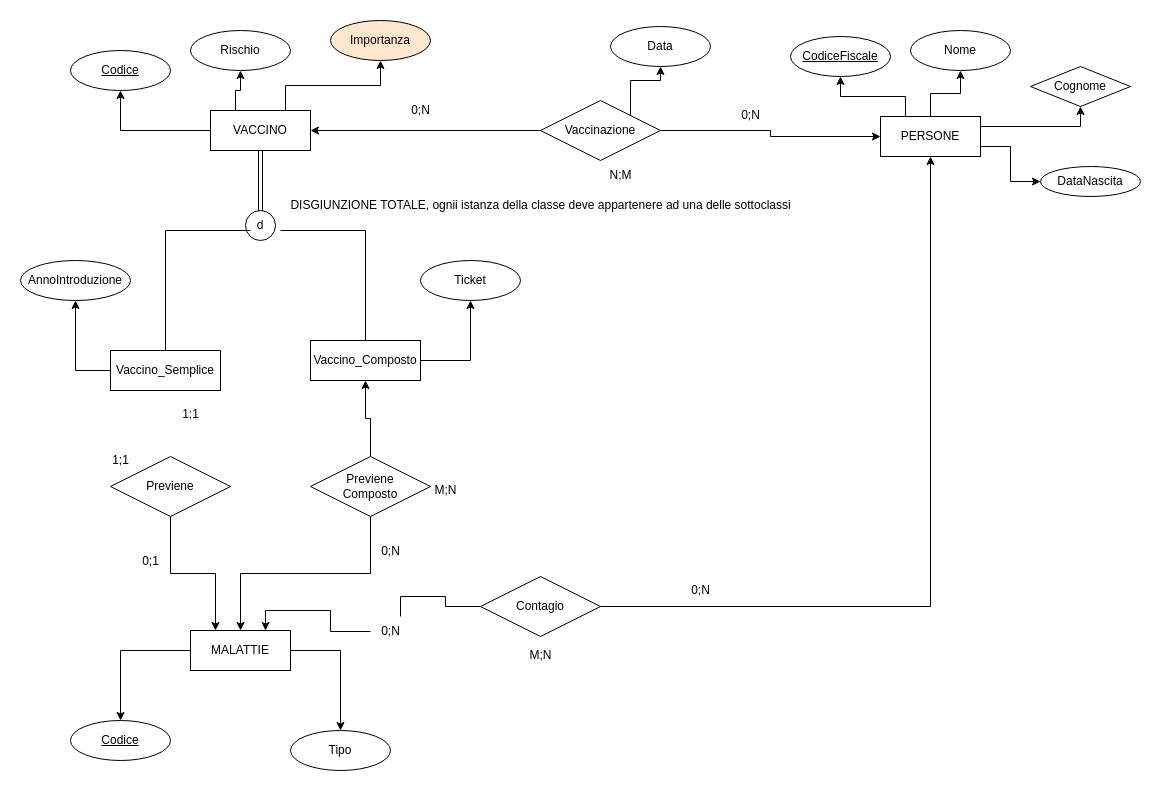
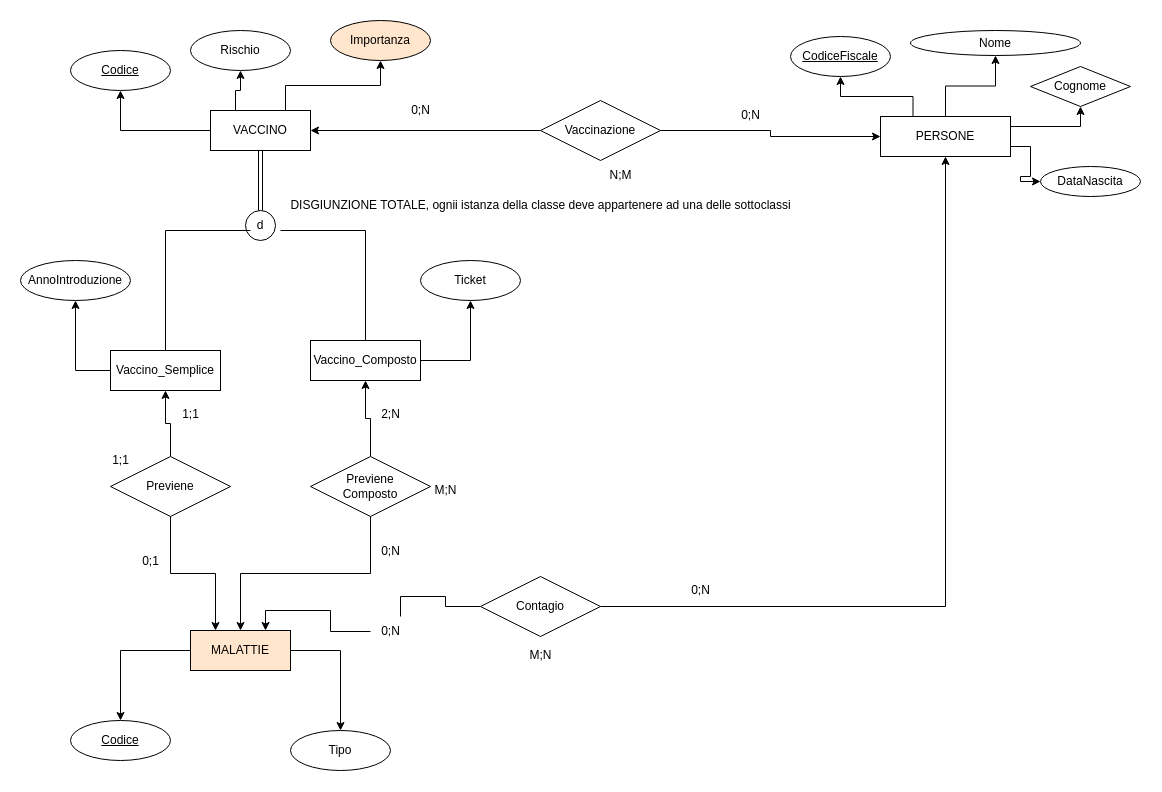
(661, 47) -> none
(961, 51) -> (996, 43)
(632, 81) -> none
(931, 137) -> (946, 137)
none -> (391, 415)
none -> (171, 425)
(241, 651) -> (241, 651)
